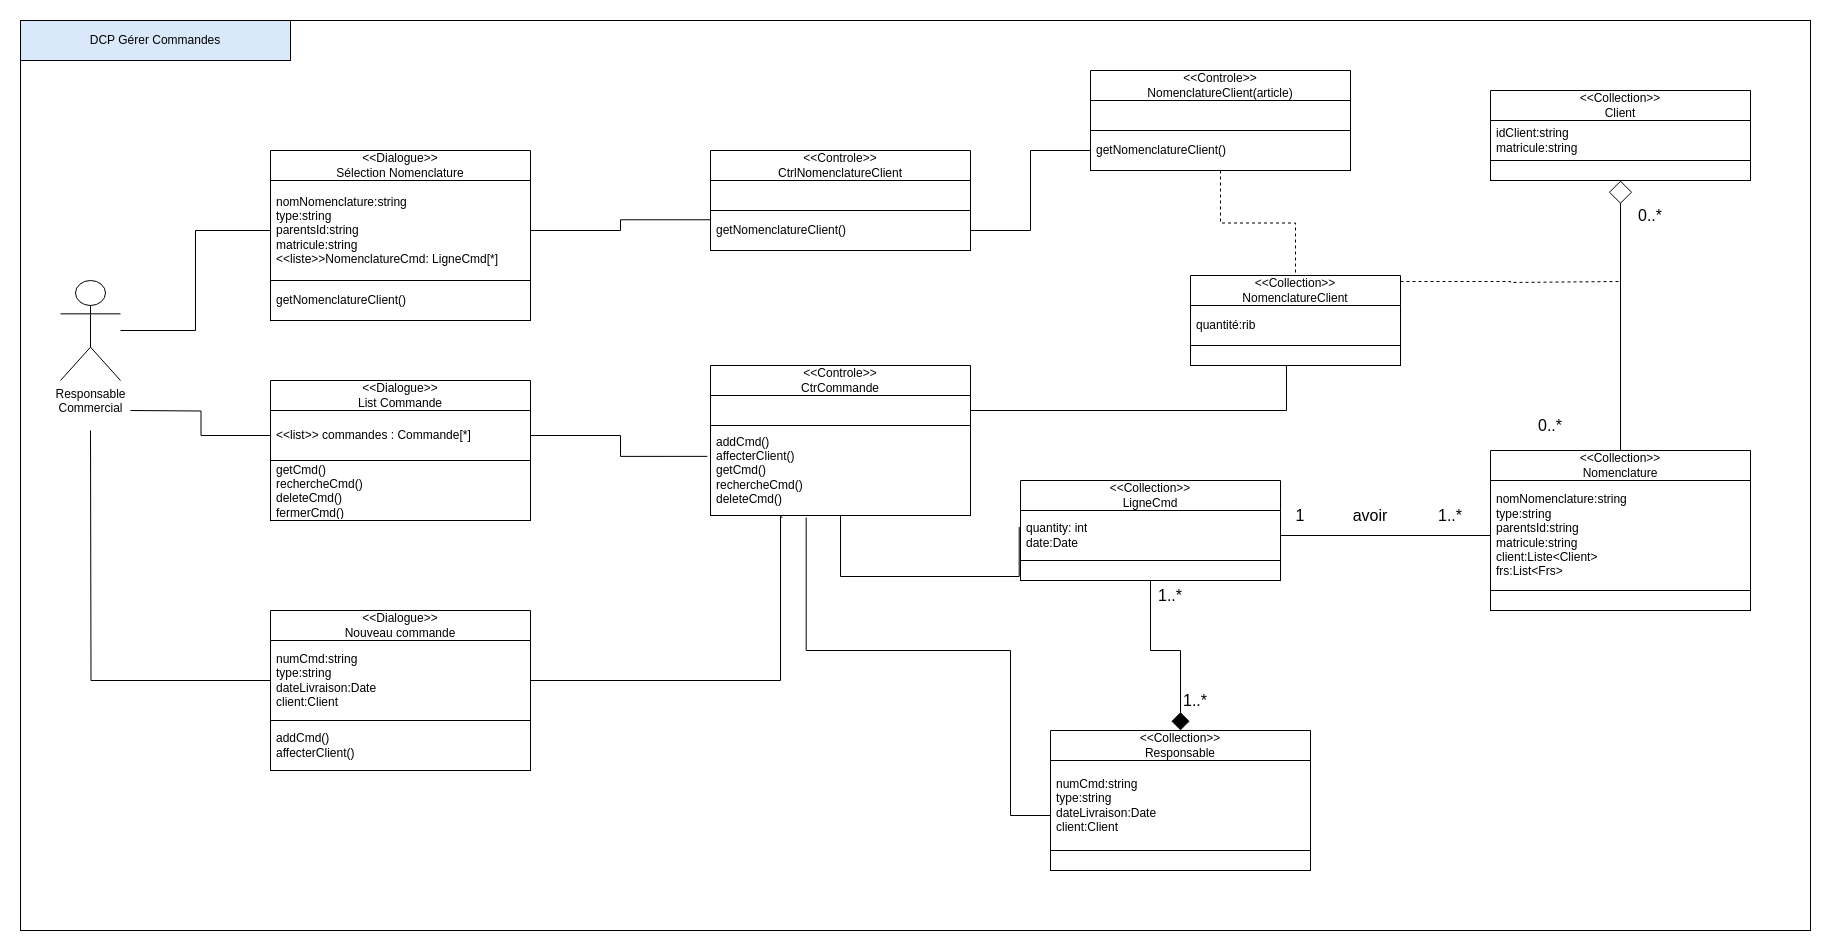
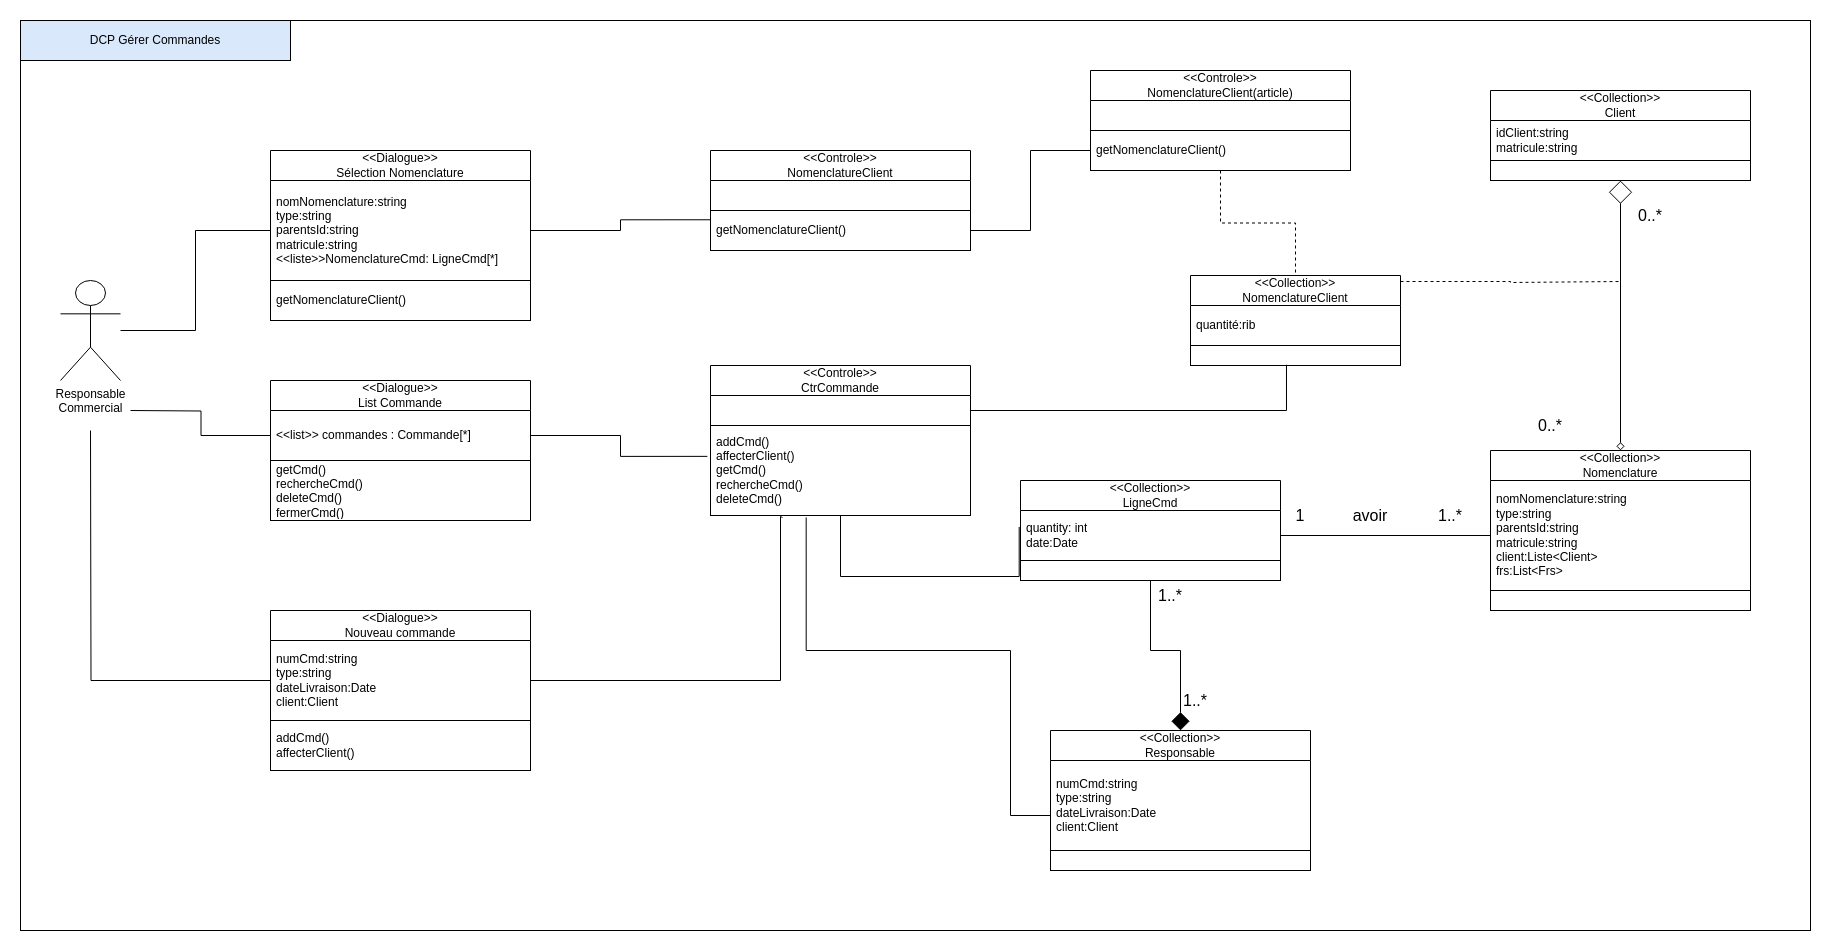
(841, 166) -> (841, 166)
(1621, 445) -> (1621, 442)
